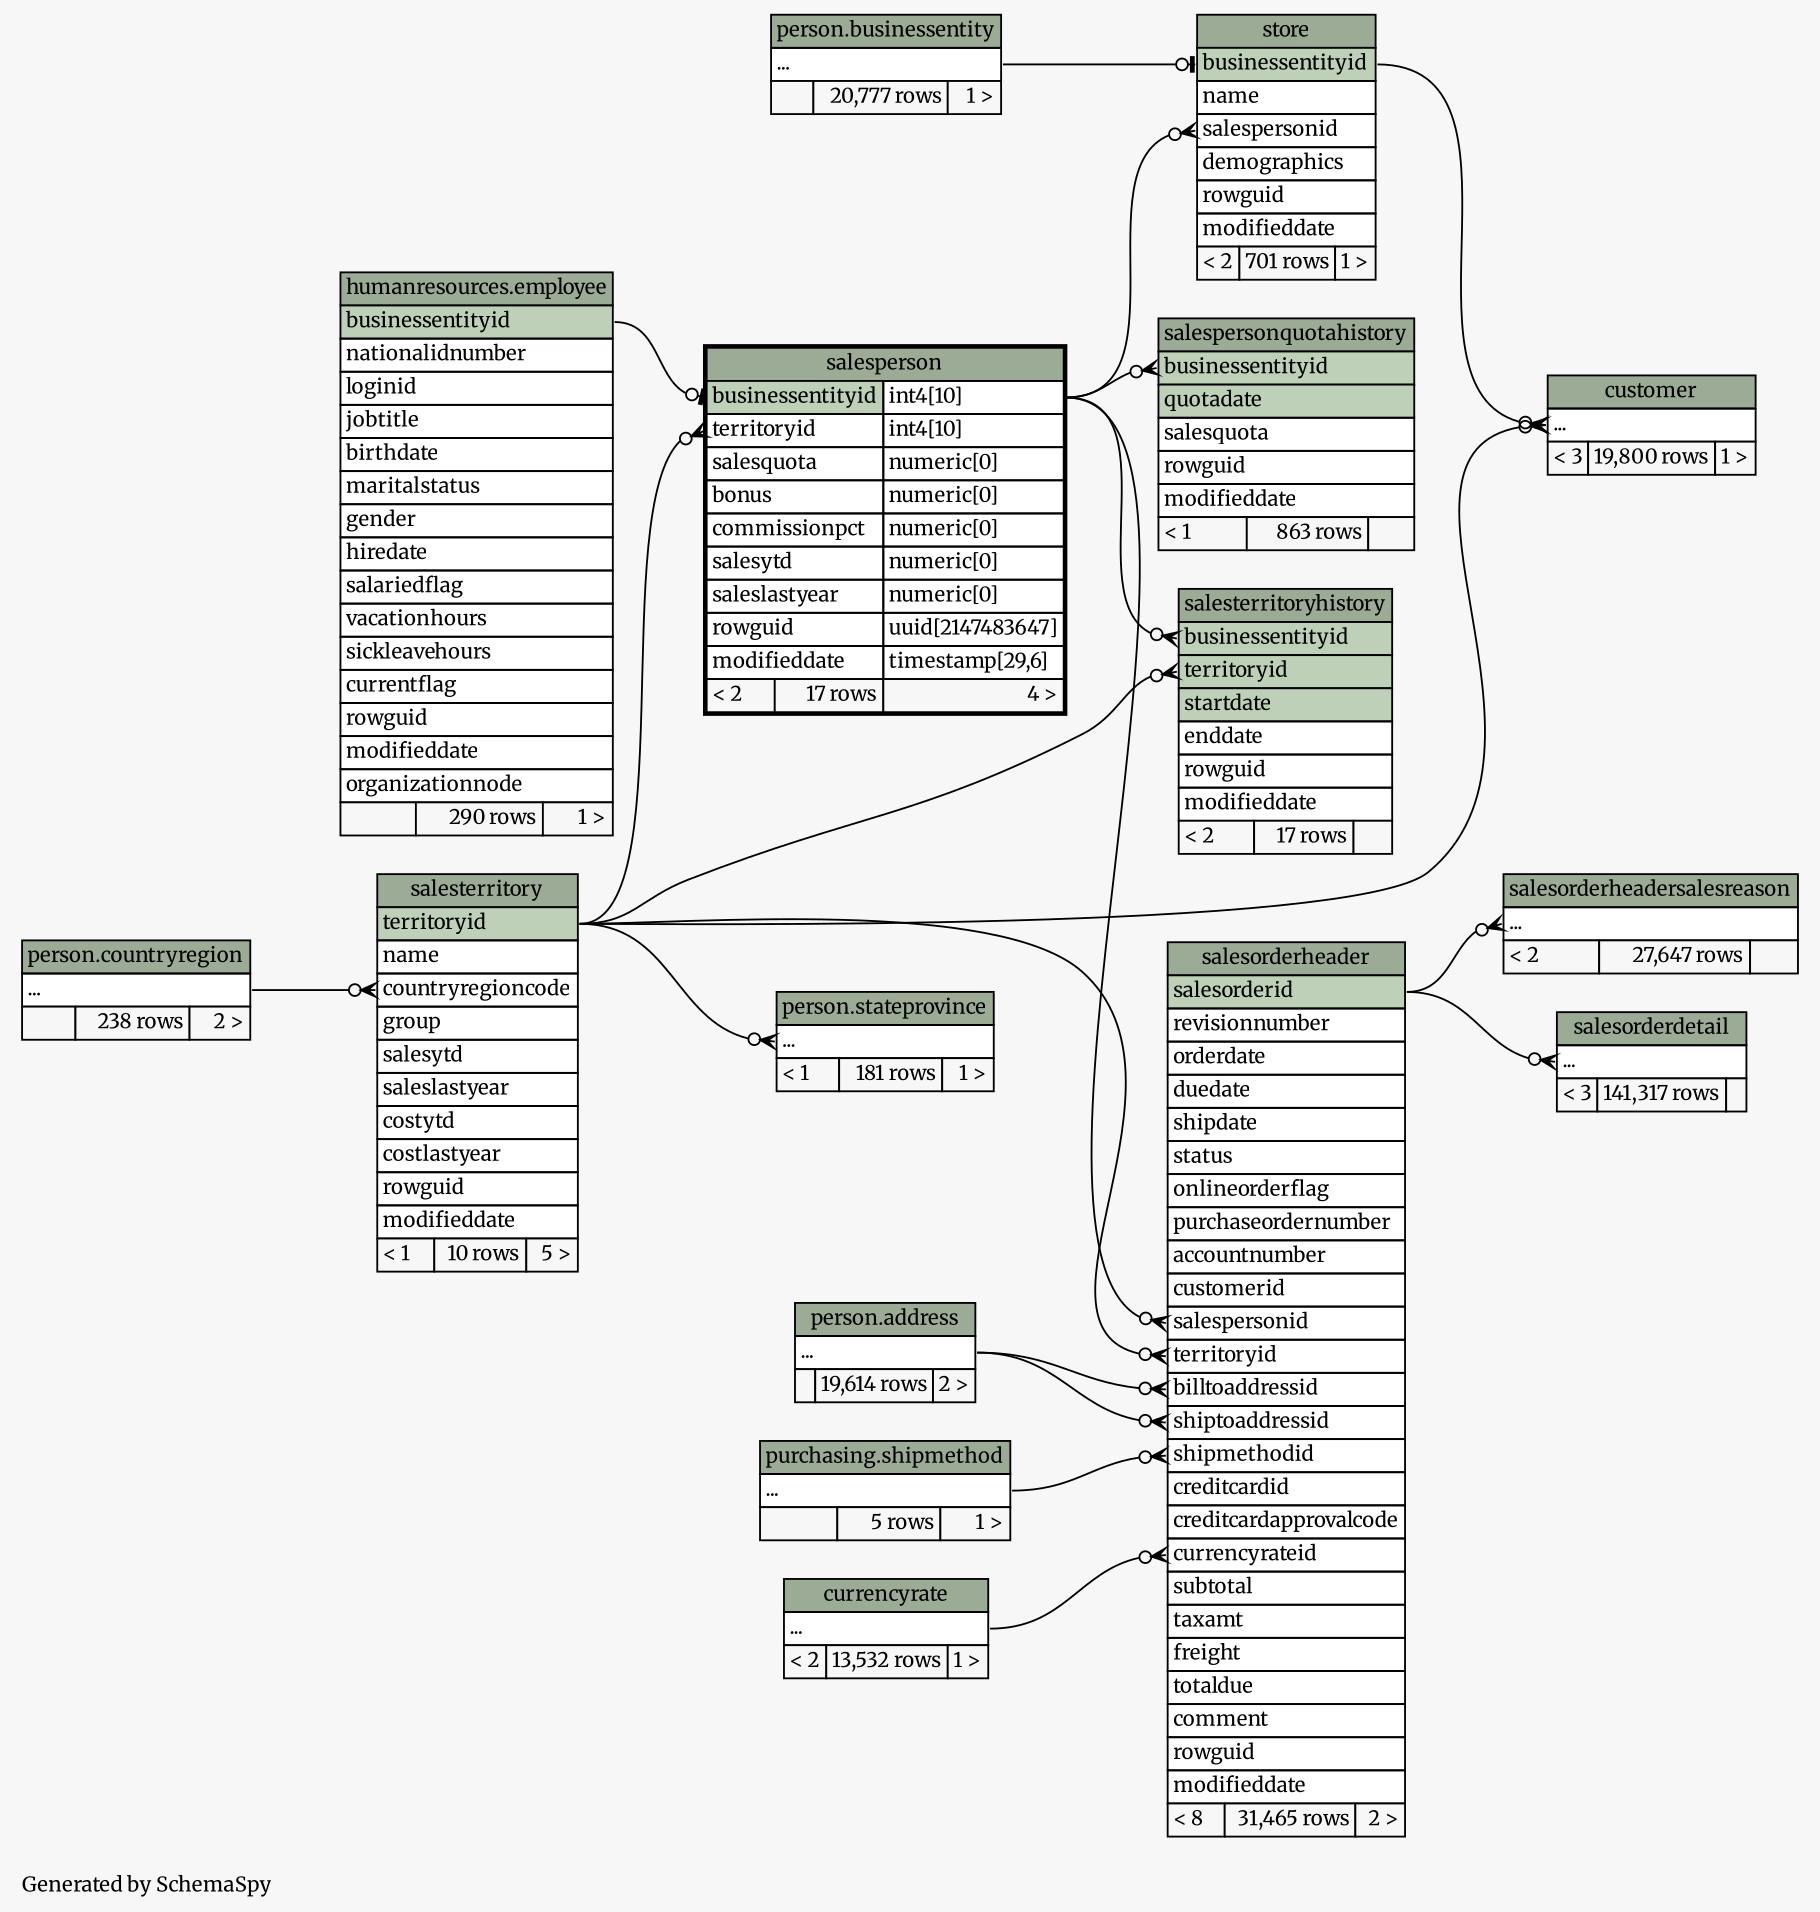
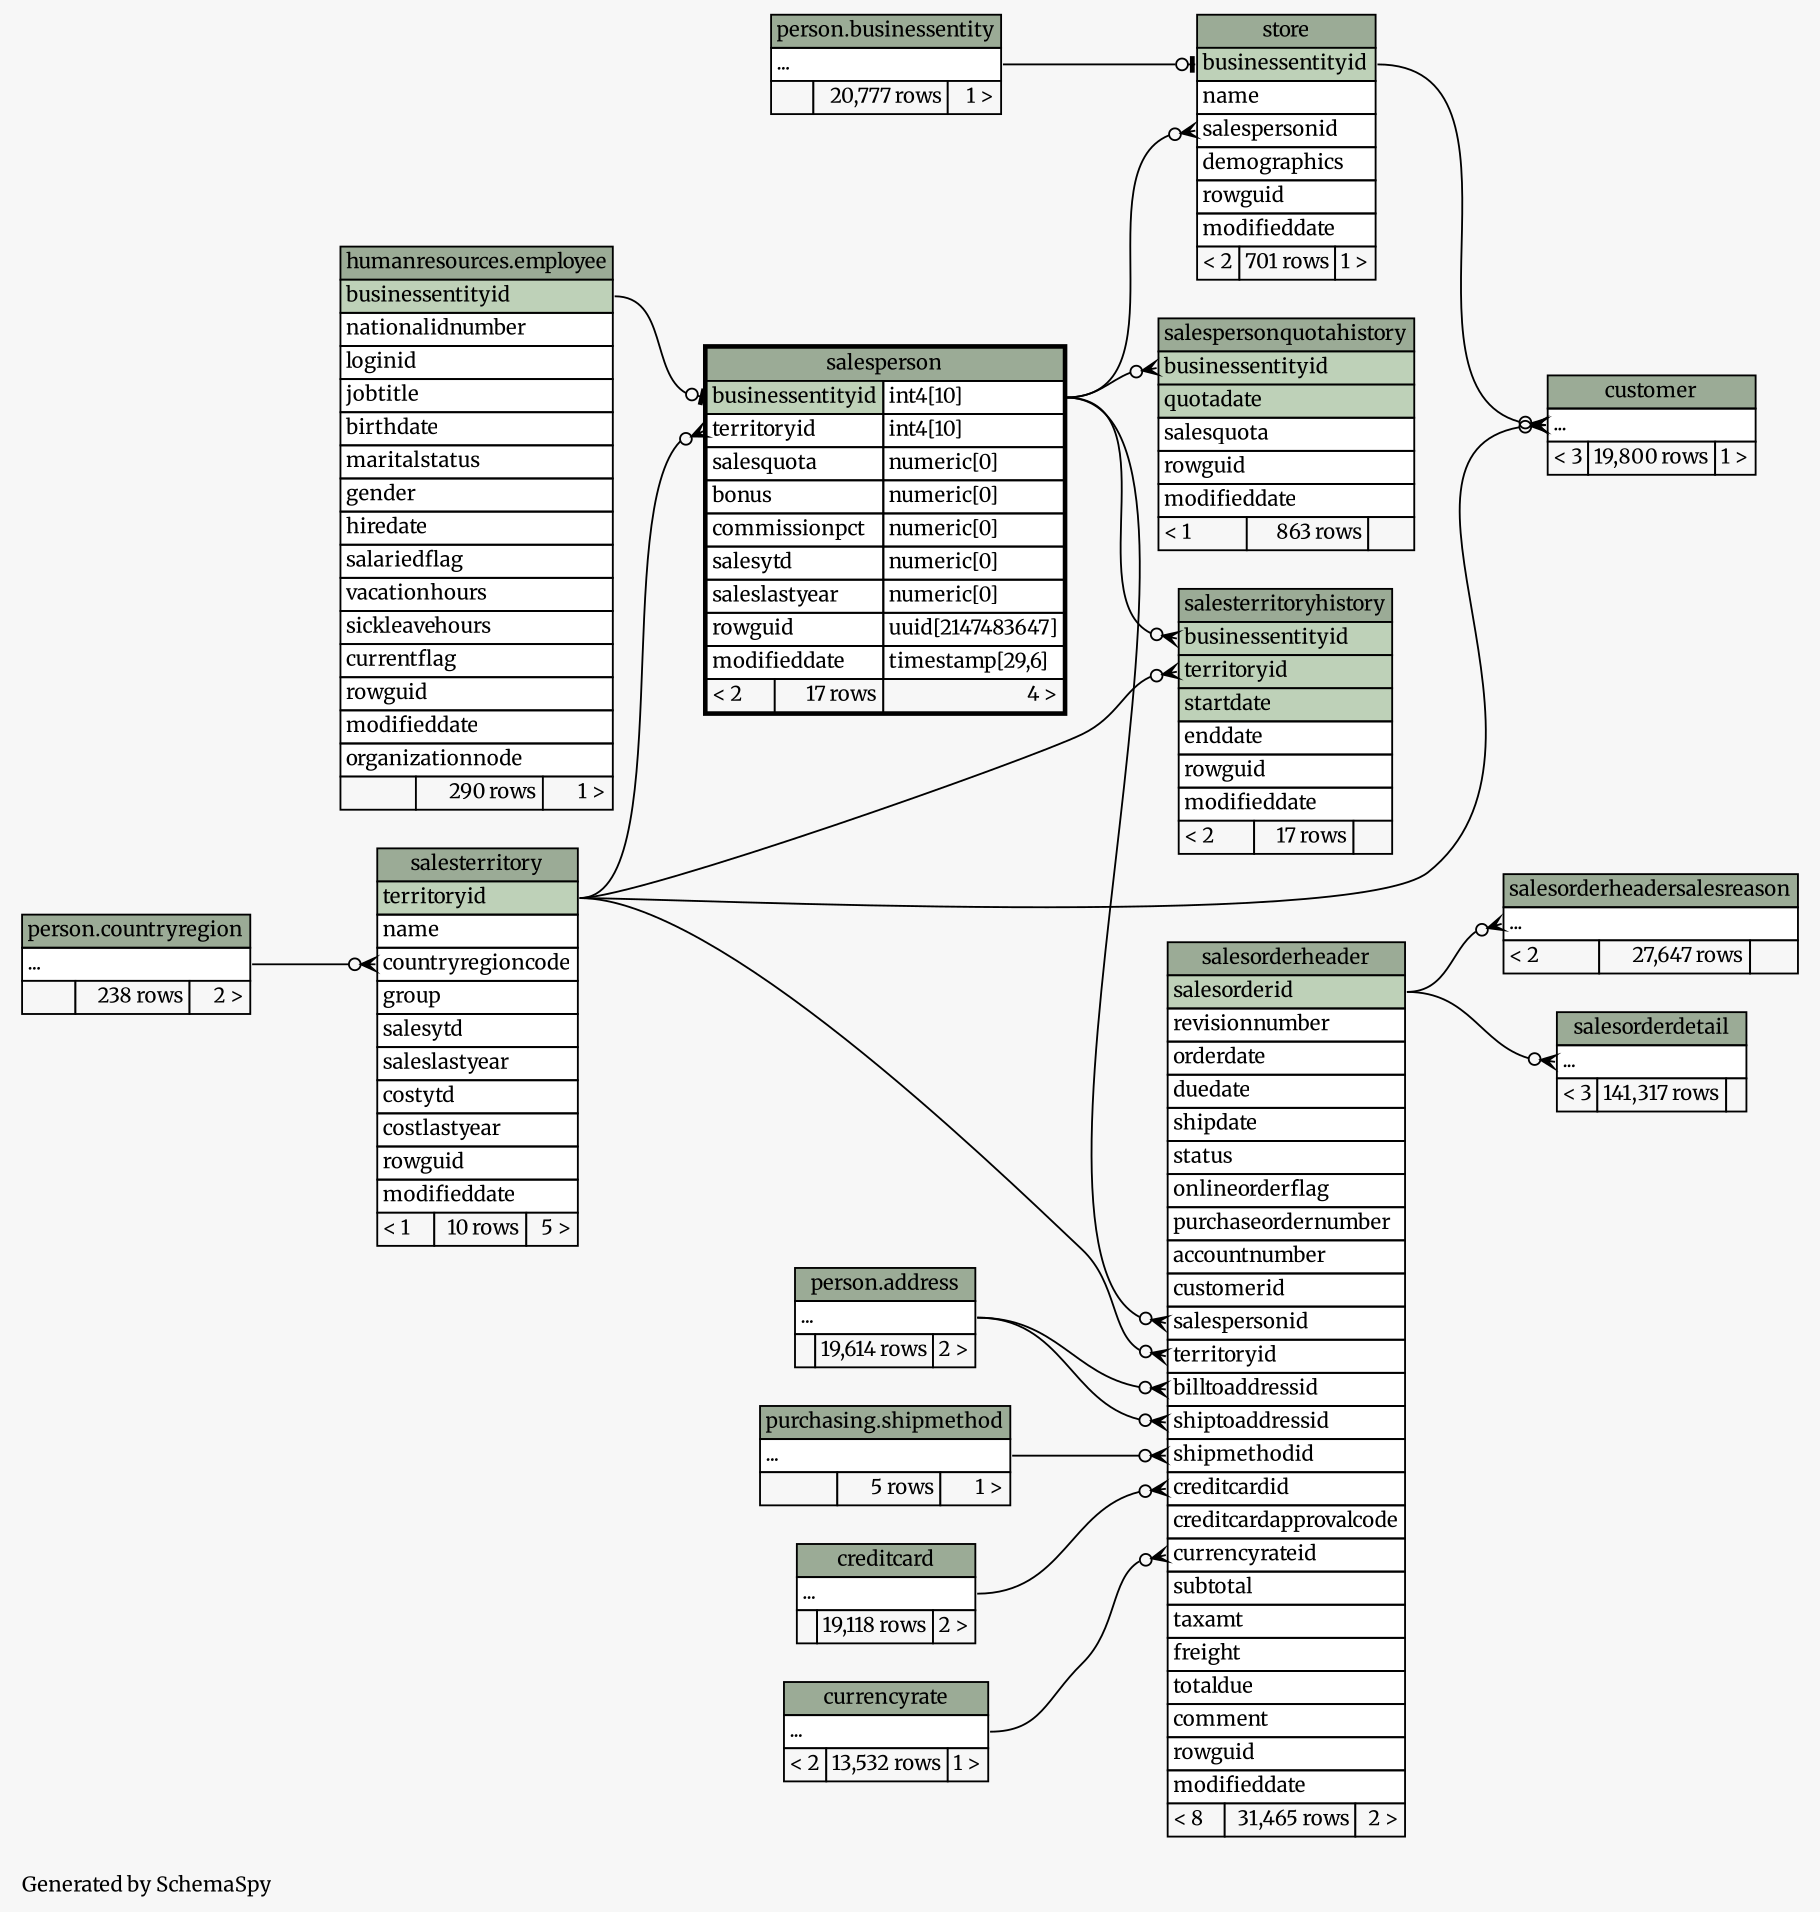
(885, 1042) -> none
none -> (885, 1594)
